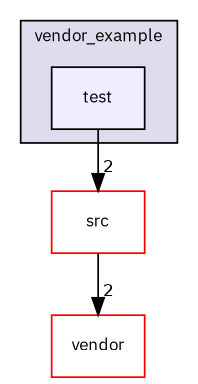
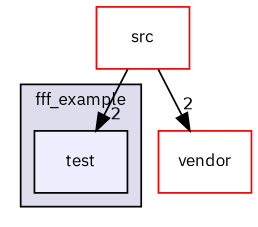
(99, 37) -> (81, 101)
(98, 154) -> (114, 96)
